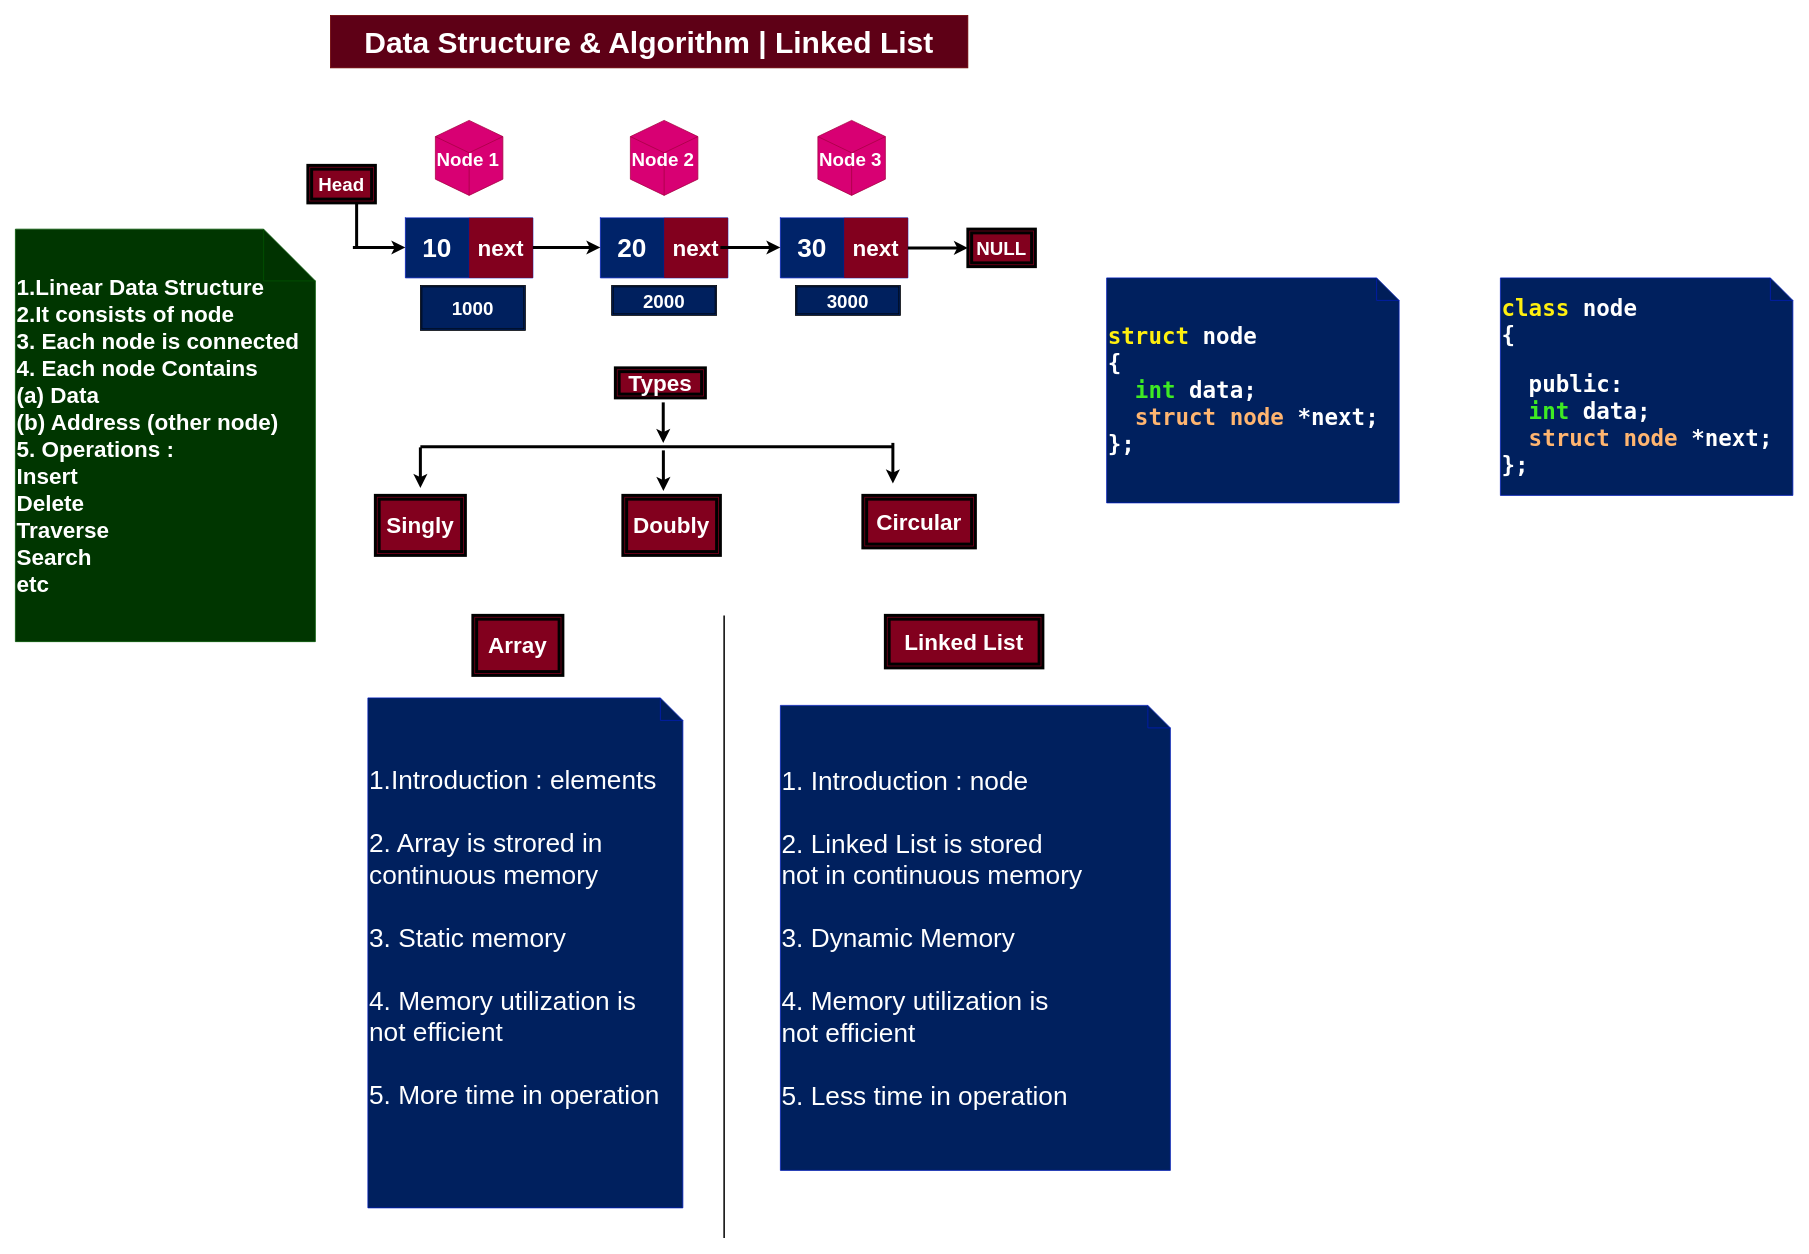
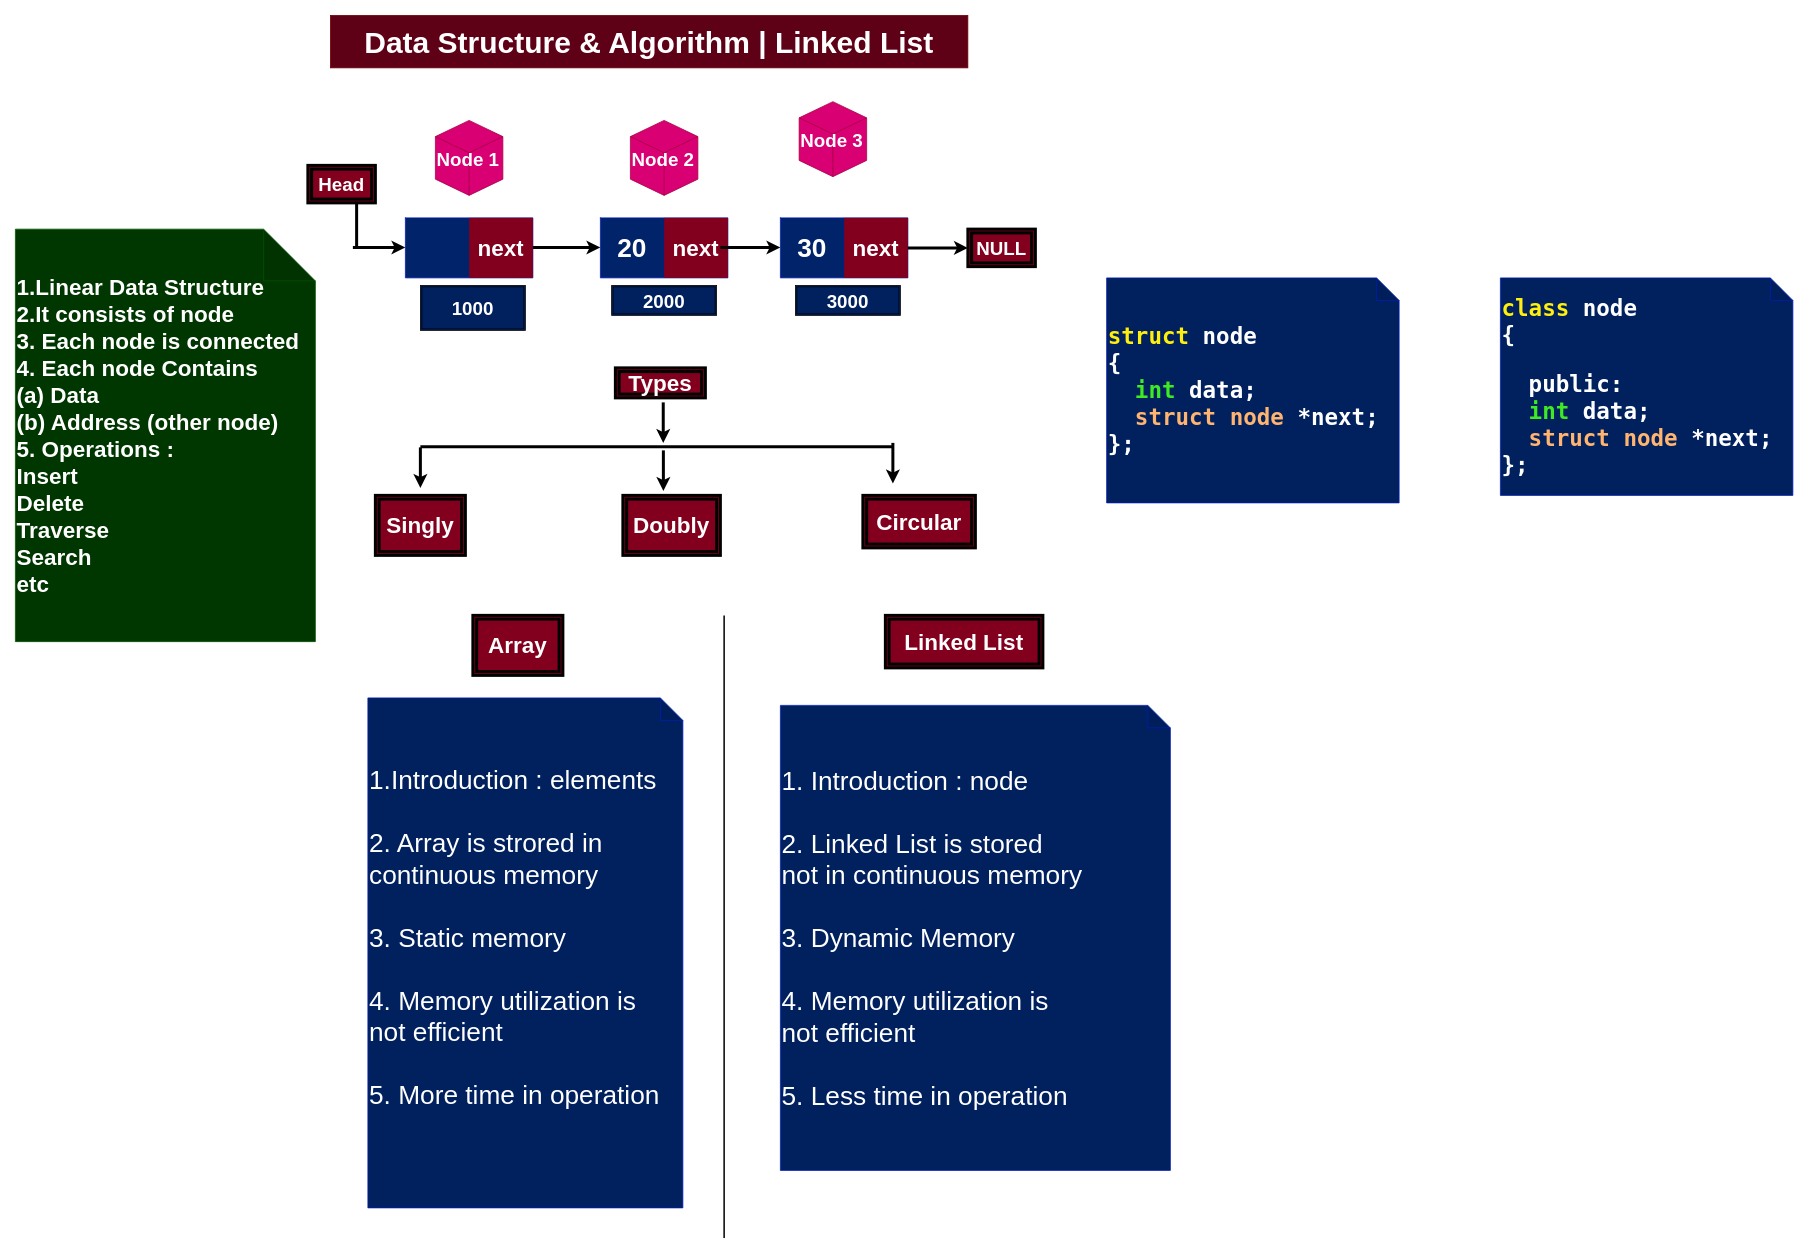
(852, 158) -> (833, 139)
(437, 248) -> none
